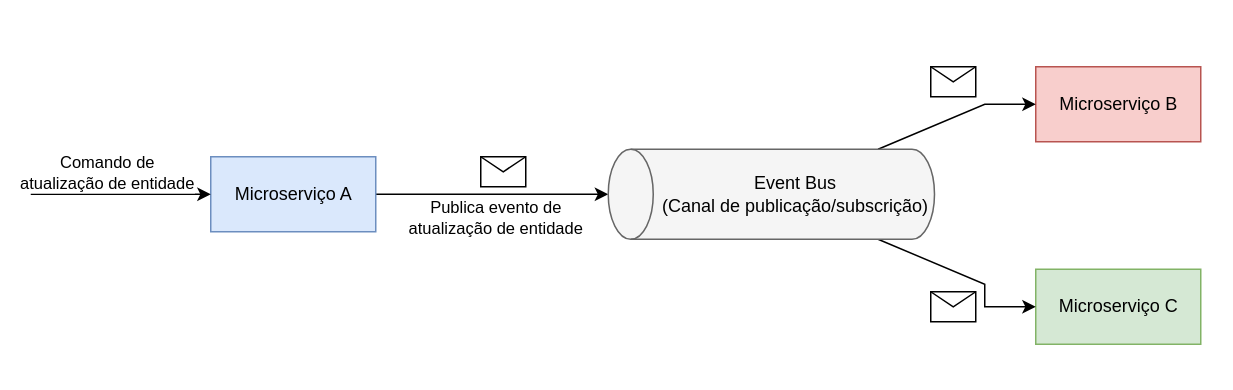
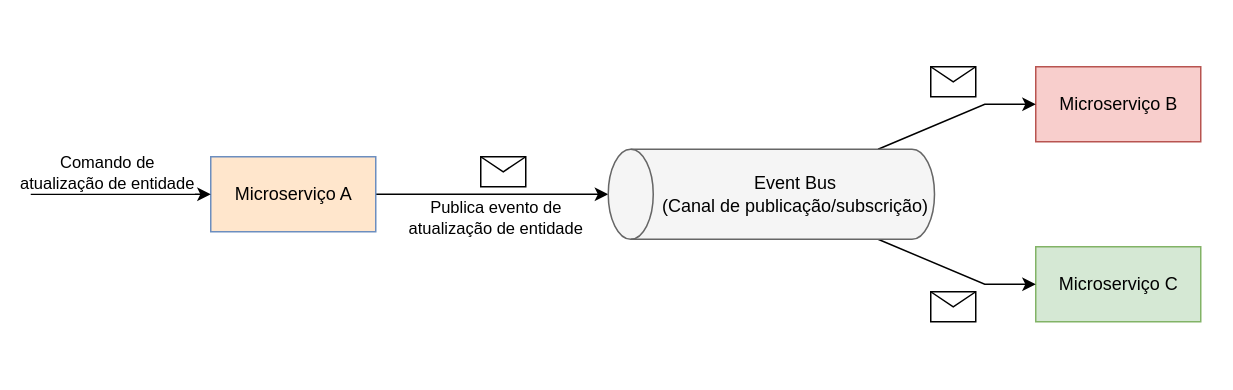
(293, 194) -> (293, 194)
(1118, 307) -> (1118, 284)
